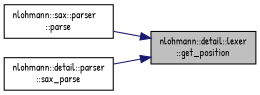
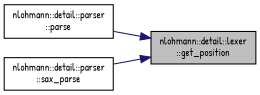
(59, 21) -> (59, 21)
